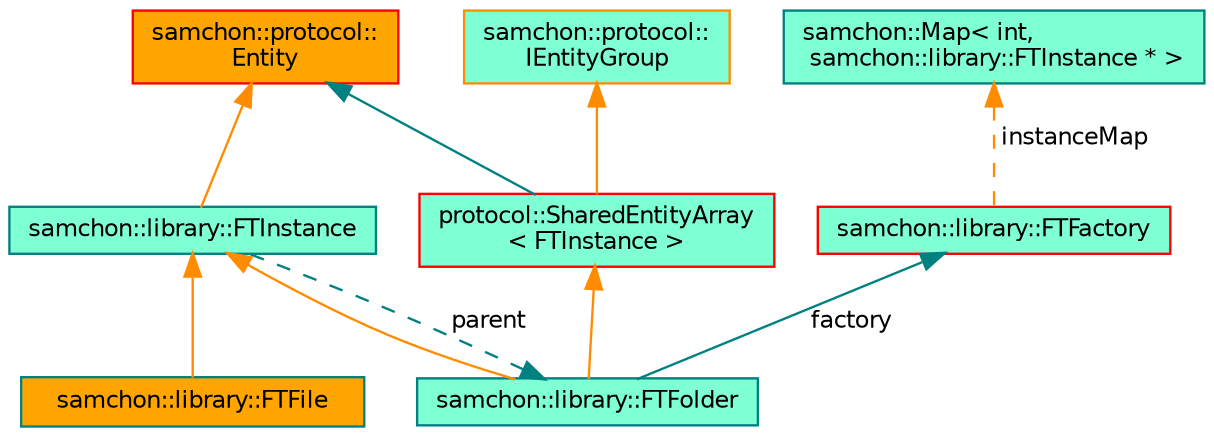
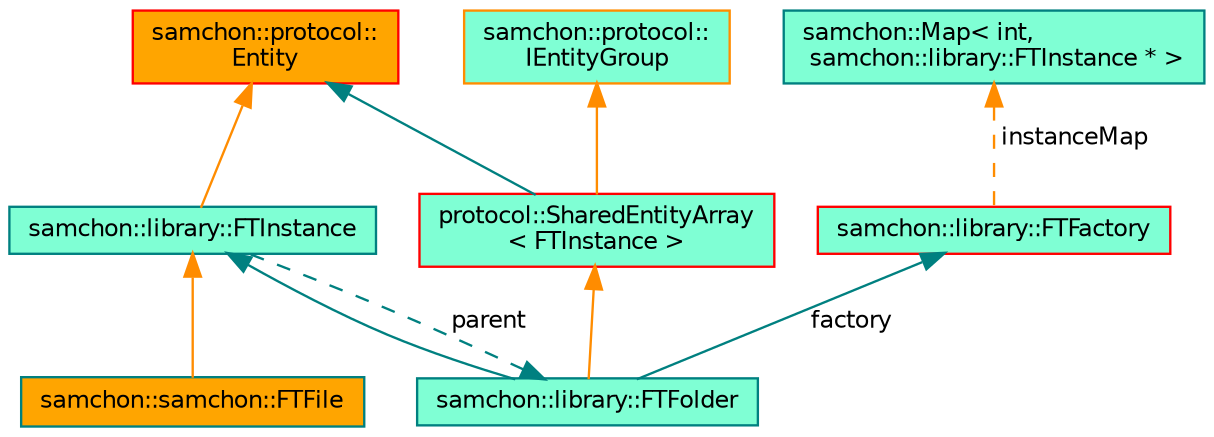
(378, 331) -> (378, 331)
(193, 402) -> (193, 402)
